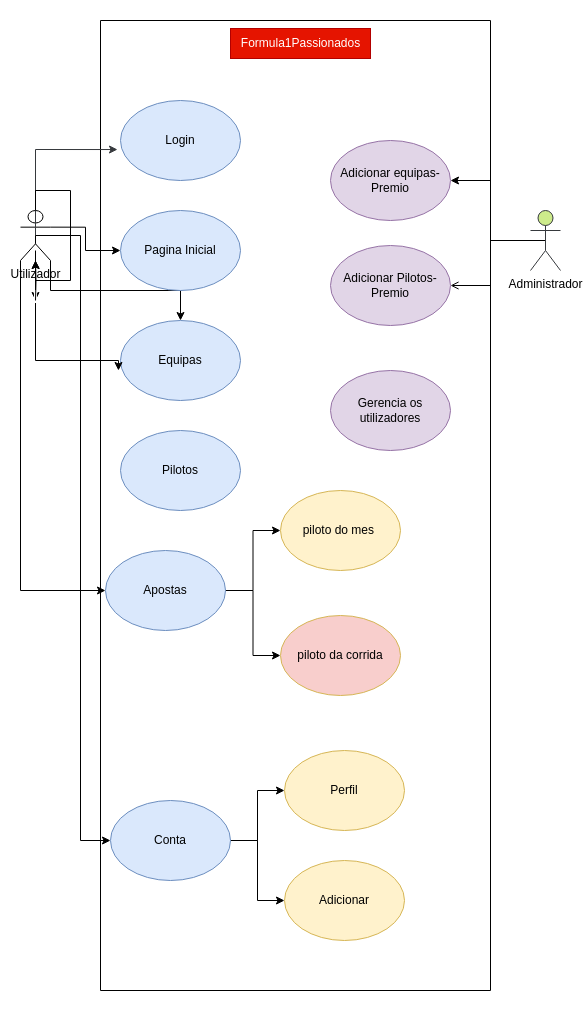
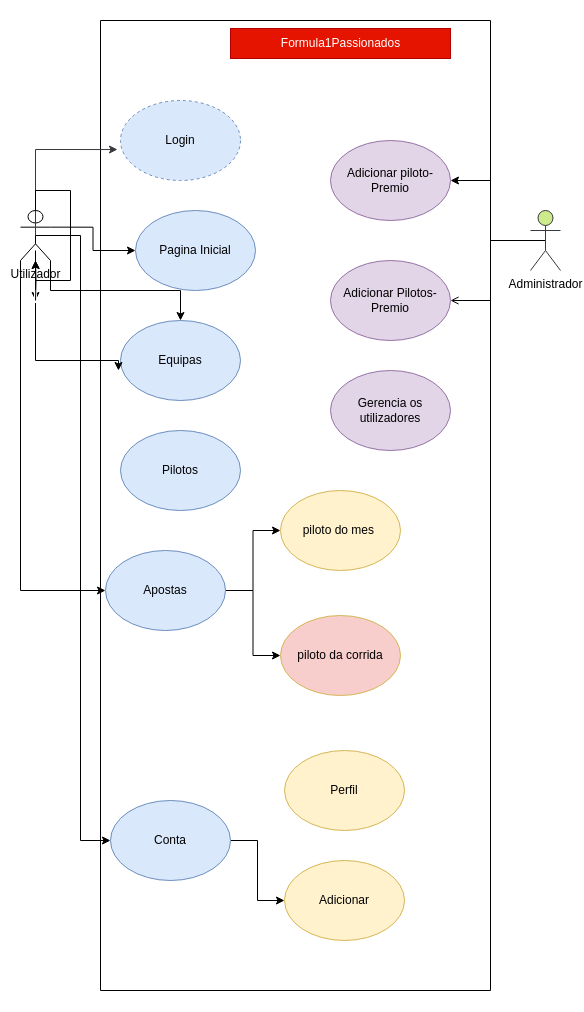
(301, 44) -> (341, 44)
(181, 141) -> (181, 141)
(391, 181) -> (391, 181)
(181, 251) -> (196, 251)
(391, 286) -> (391, 301)
(258, 805) -> none
